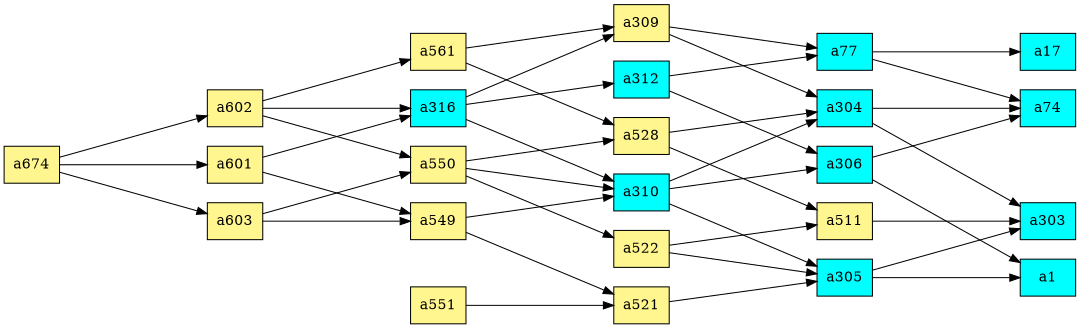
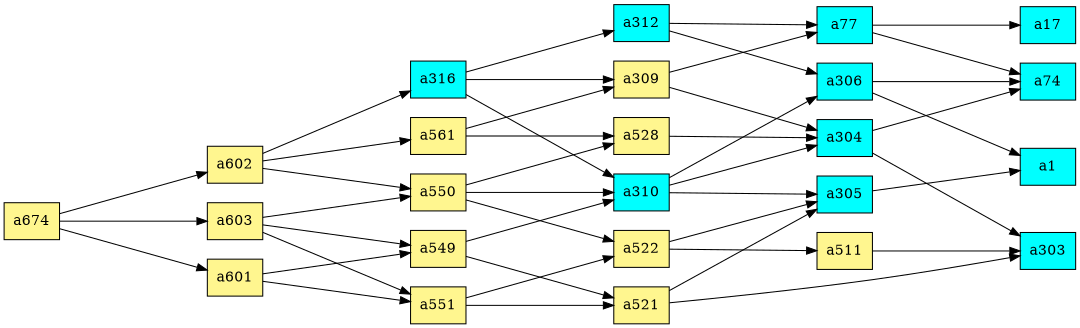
(325, 140) -> (331, 291)
(731, 174) -> none
(941, 251) -> (840, 284)
none -> (325, 258)
none -> (528, 280)
